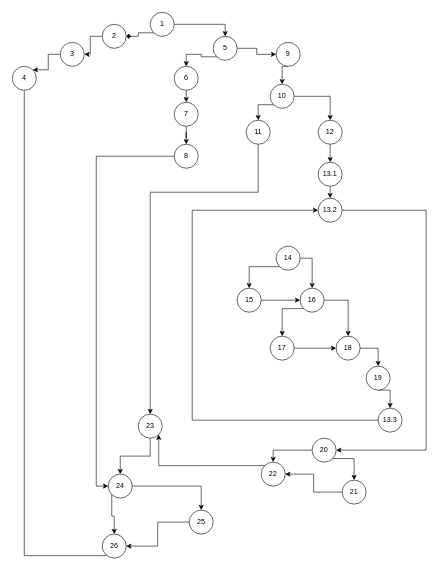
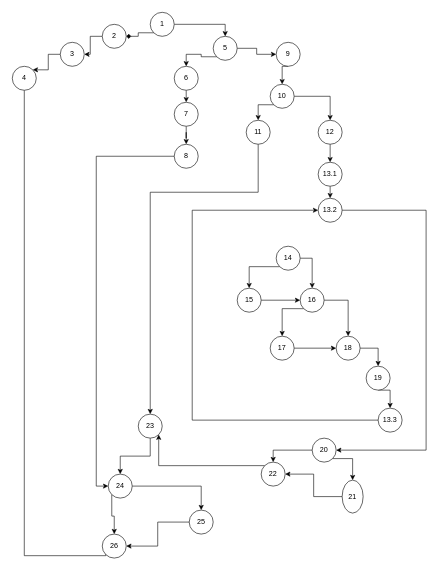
(354, 492) -> (353, 497)
